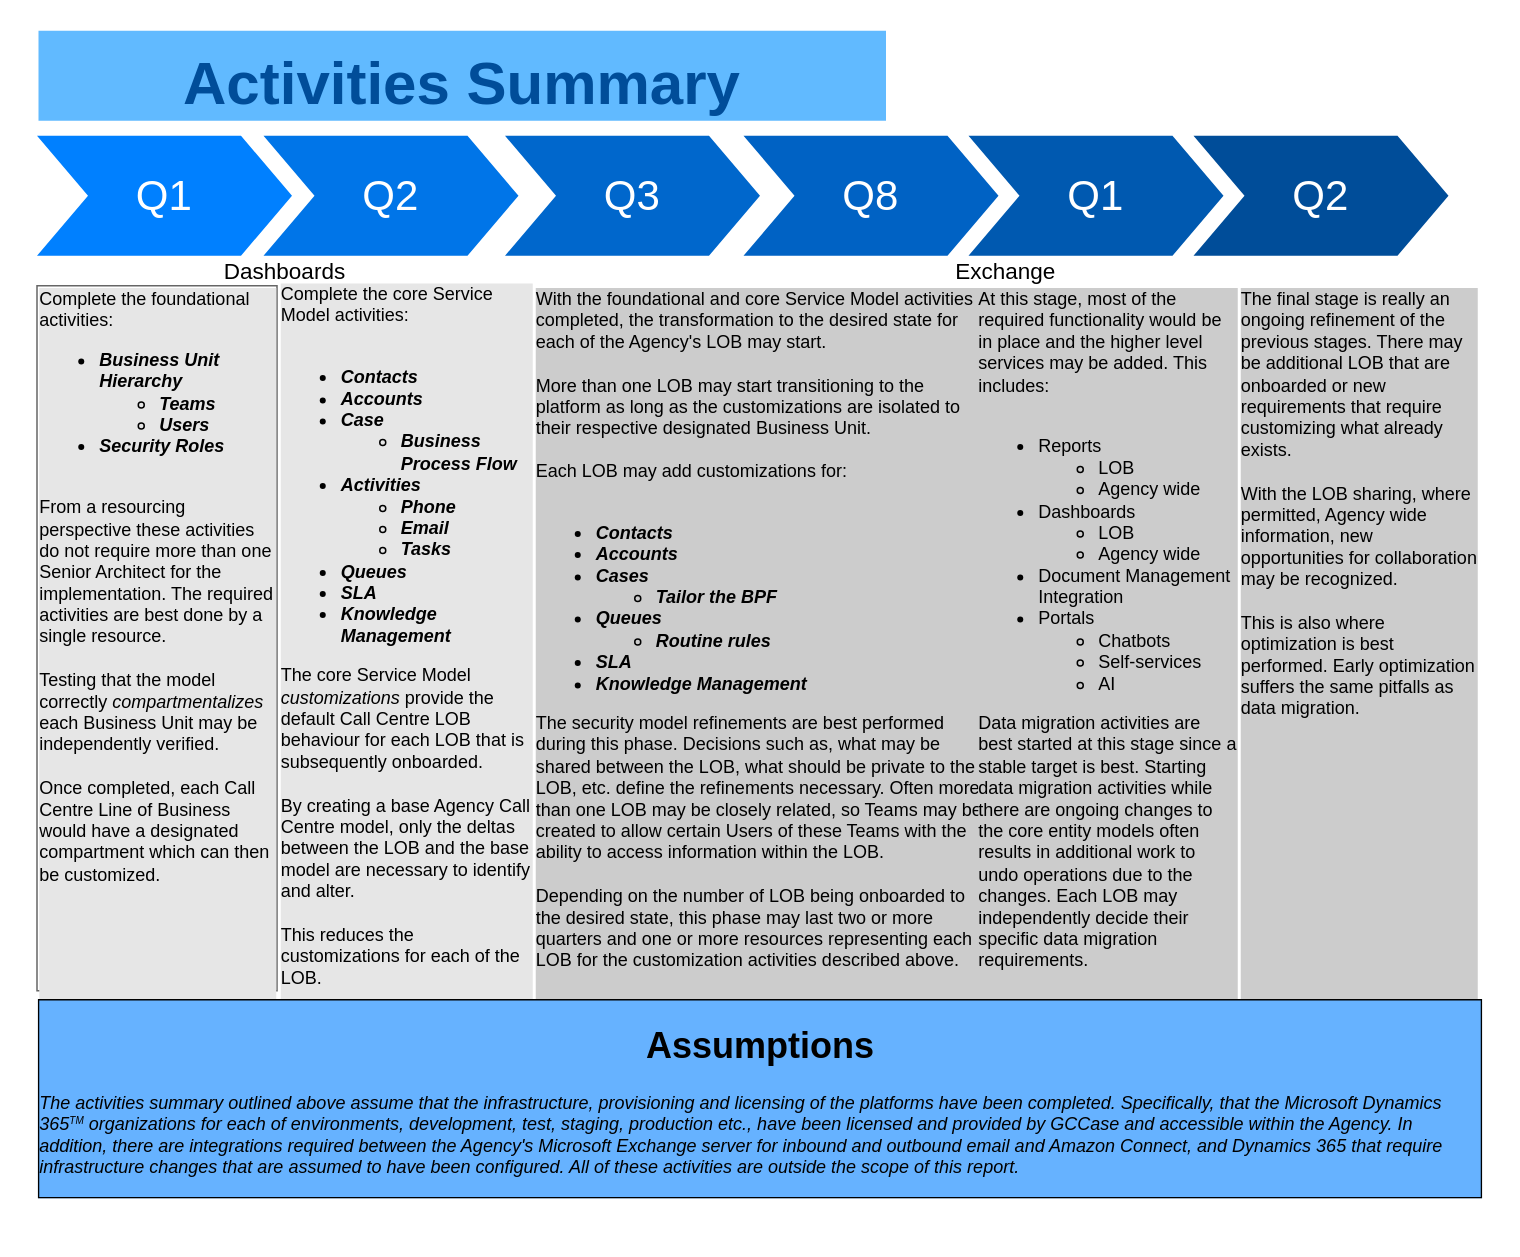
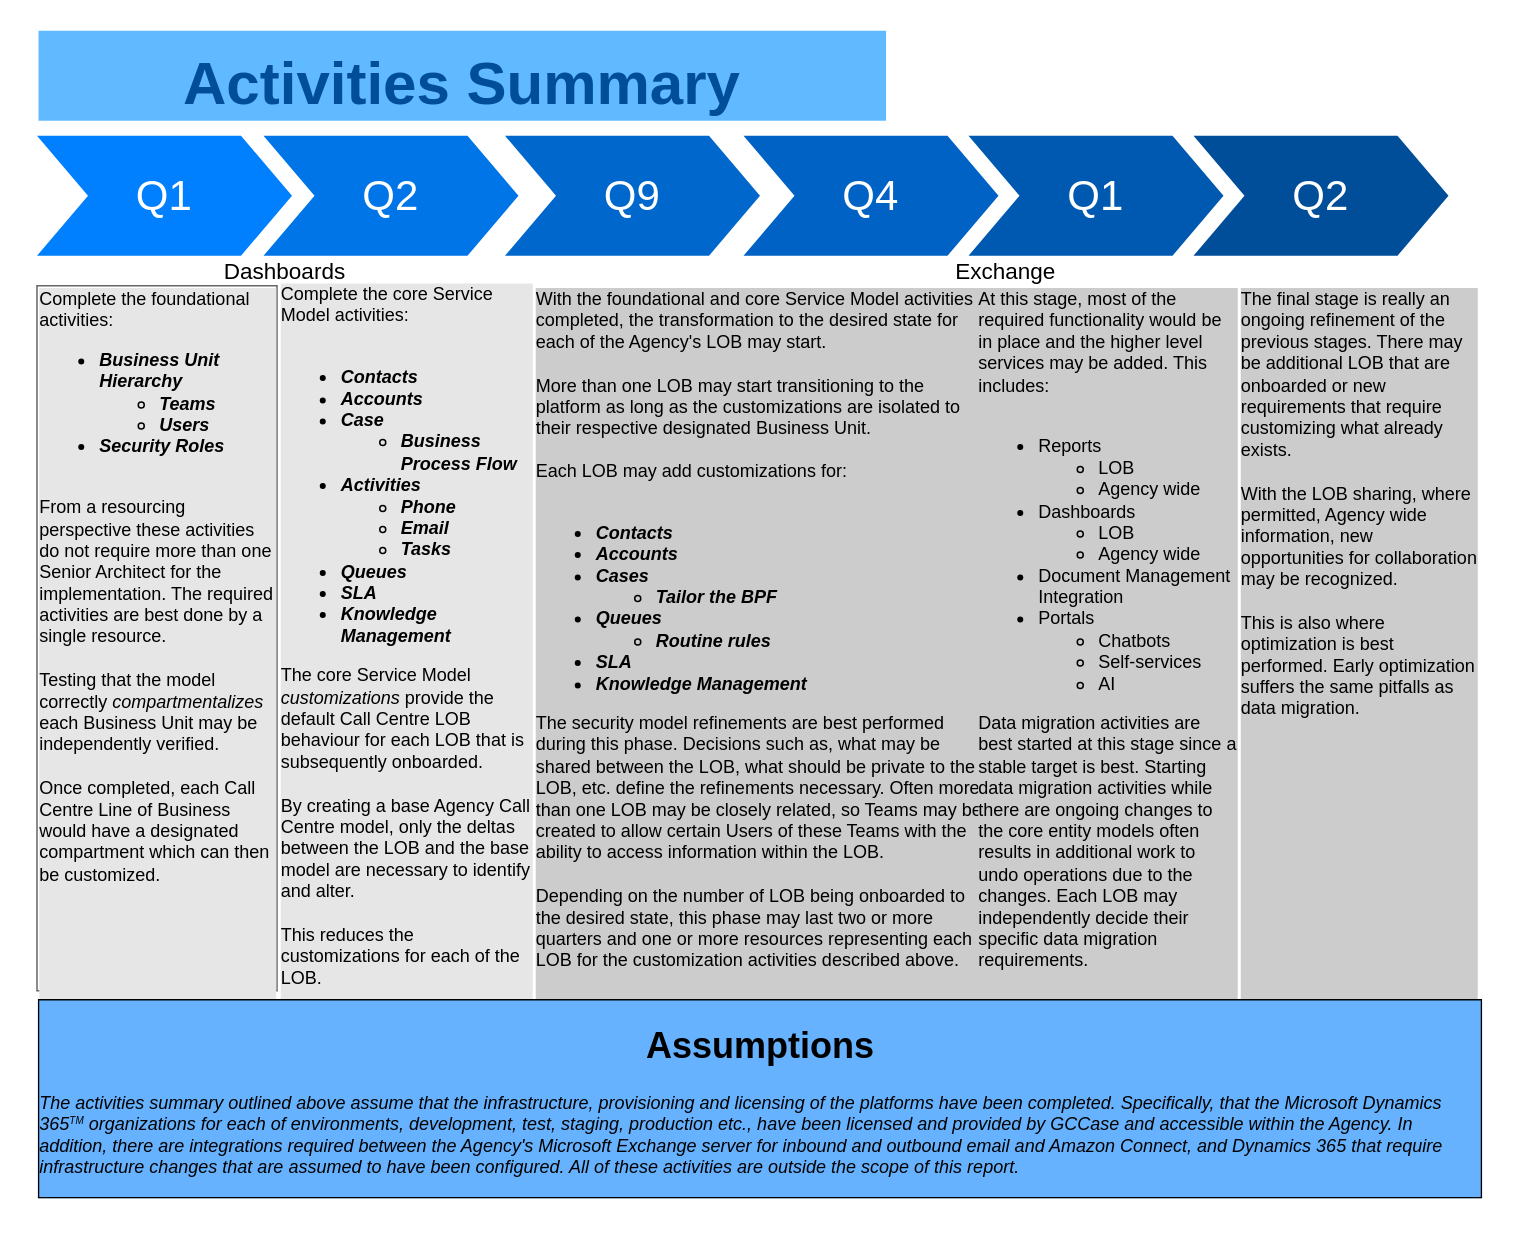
(632, 196) -> (632, 196)
(871, 196) -> (871, 196)
